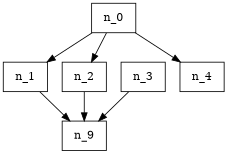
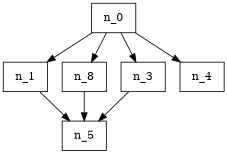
none -> (127, 44)
(84, 77) -> (84, 77)
(84, 136) -> (84, 136)
